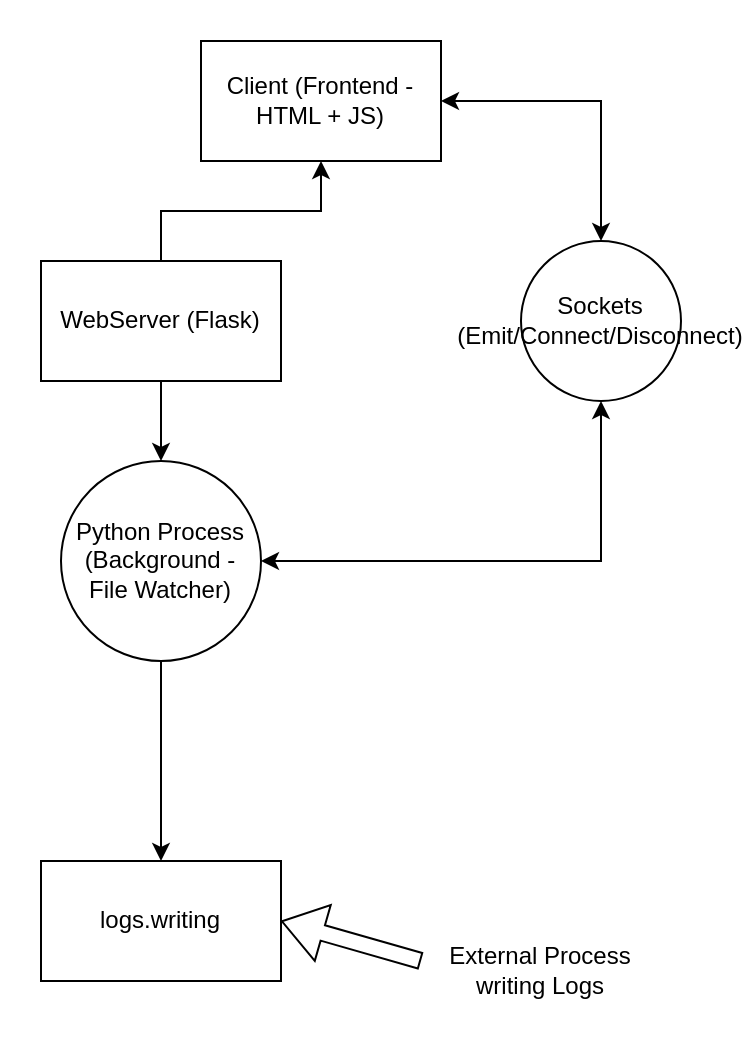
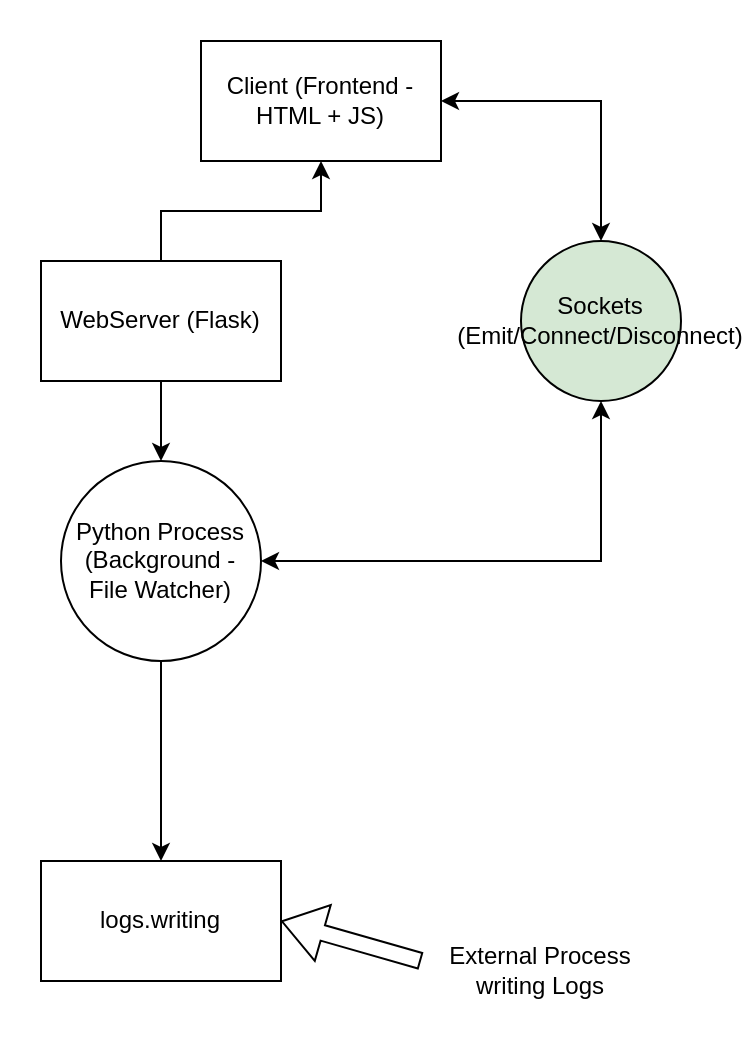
(601, 321) -> (601, 321)
